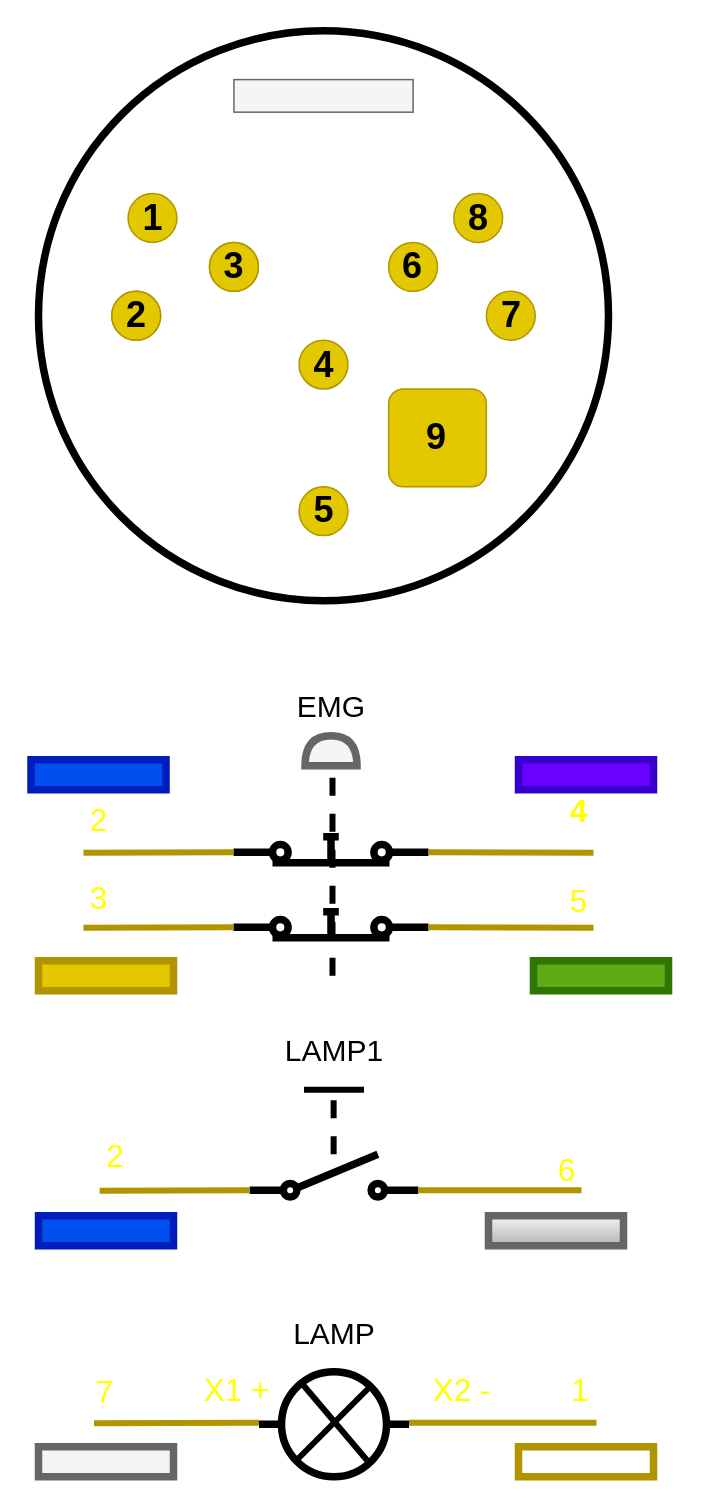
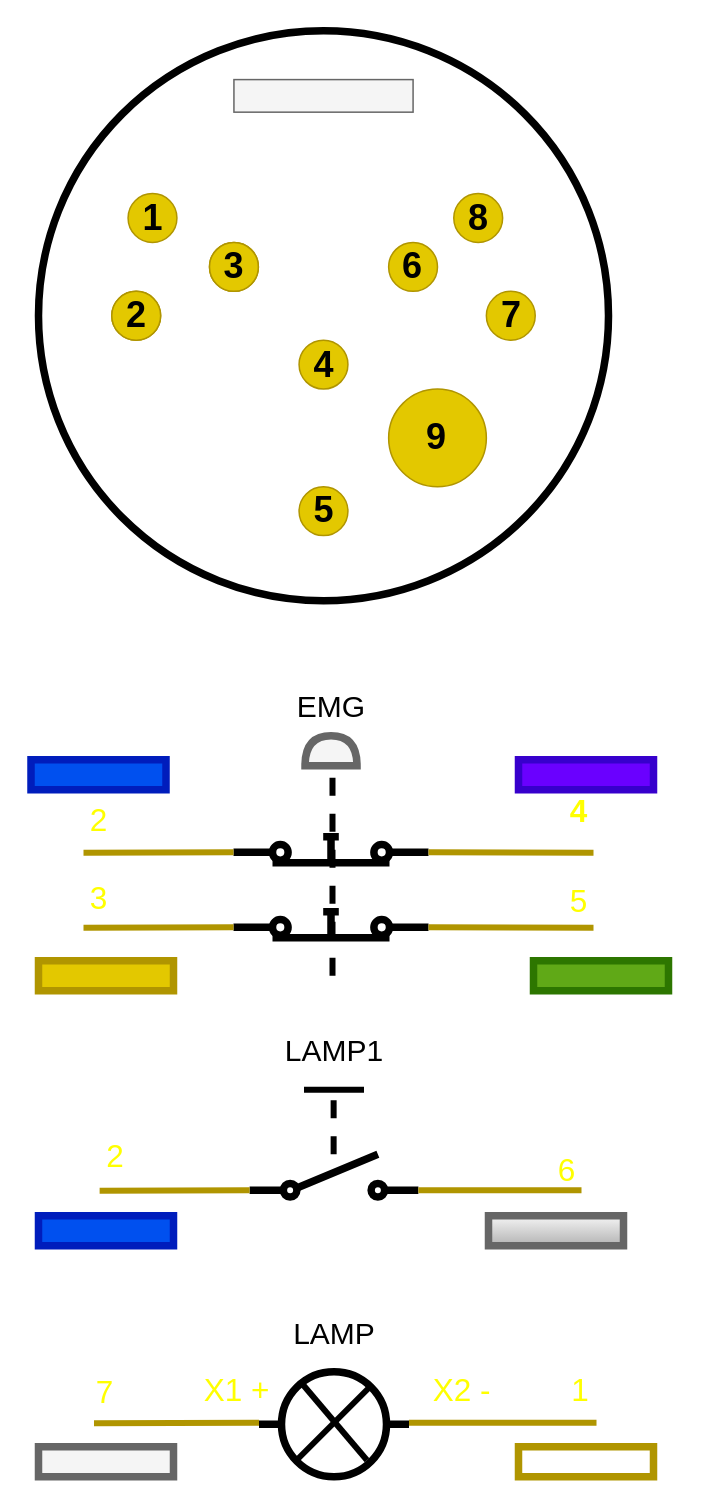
(437, 438) -> (437, 438)
